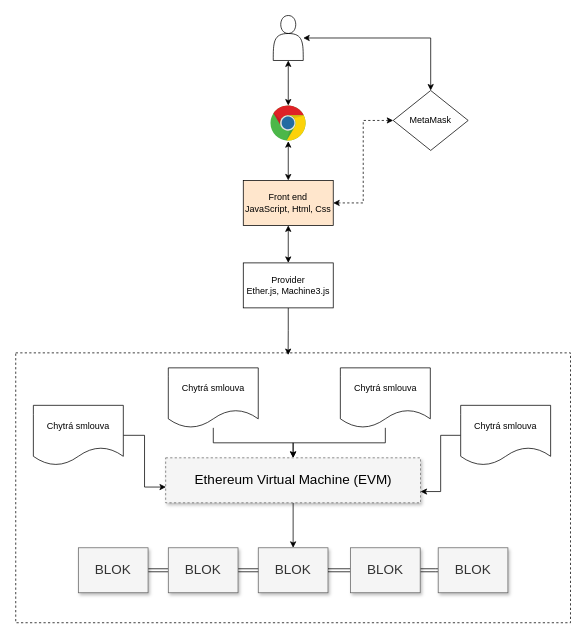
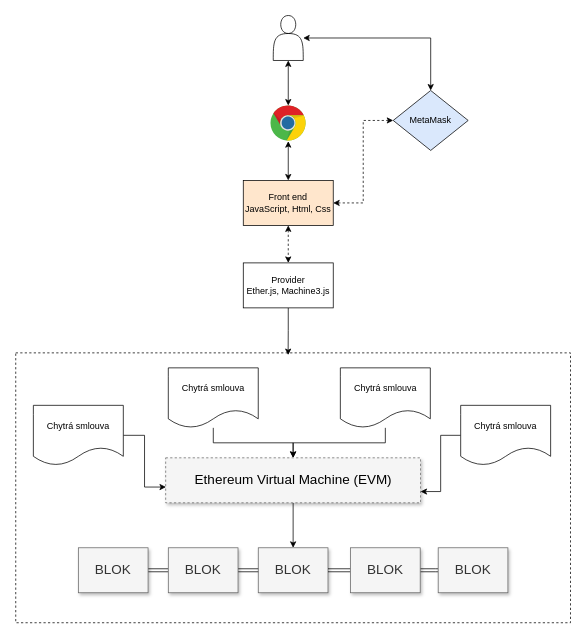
(431, 120) -> (431, 120)
(288, 244) -> (288, 244)
